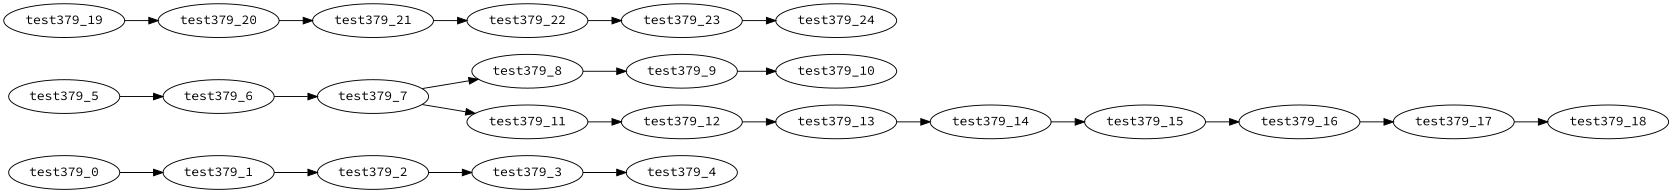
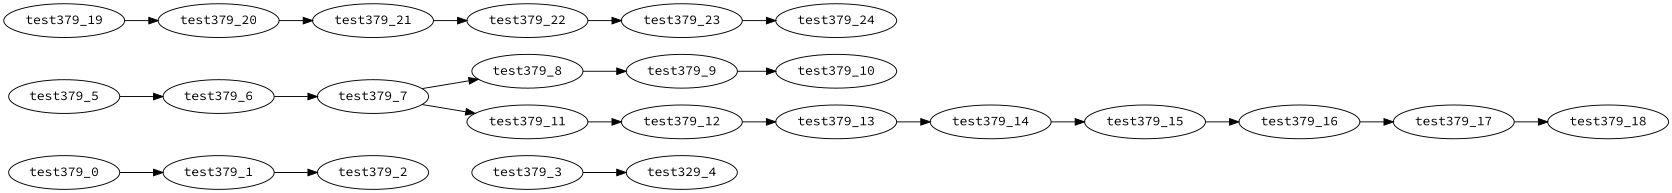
(445, 172) -> none
(682, 172) -> (682, 172)
